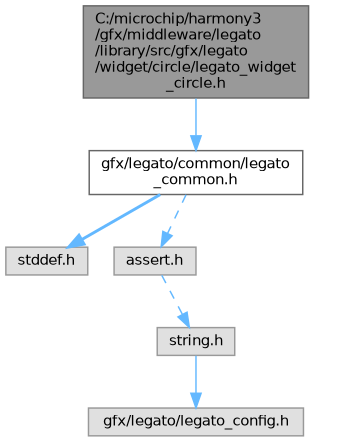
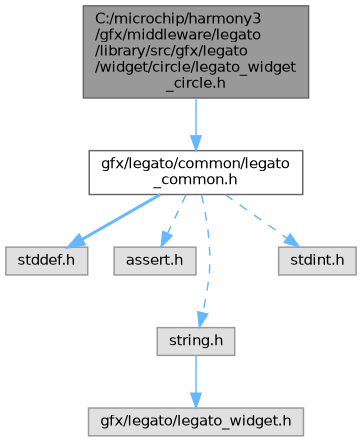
none -> (317, 261)
(172, 295) -> (210, 254)
(196, 422) -> (196, 422)
